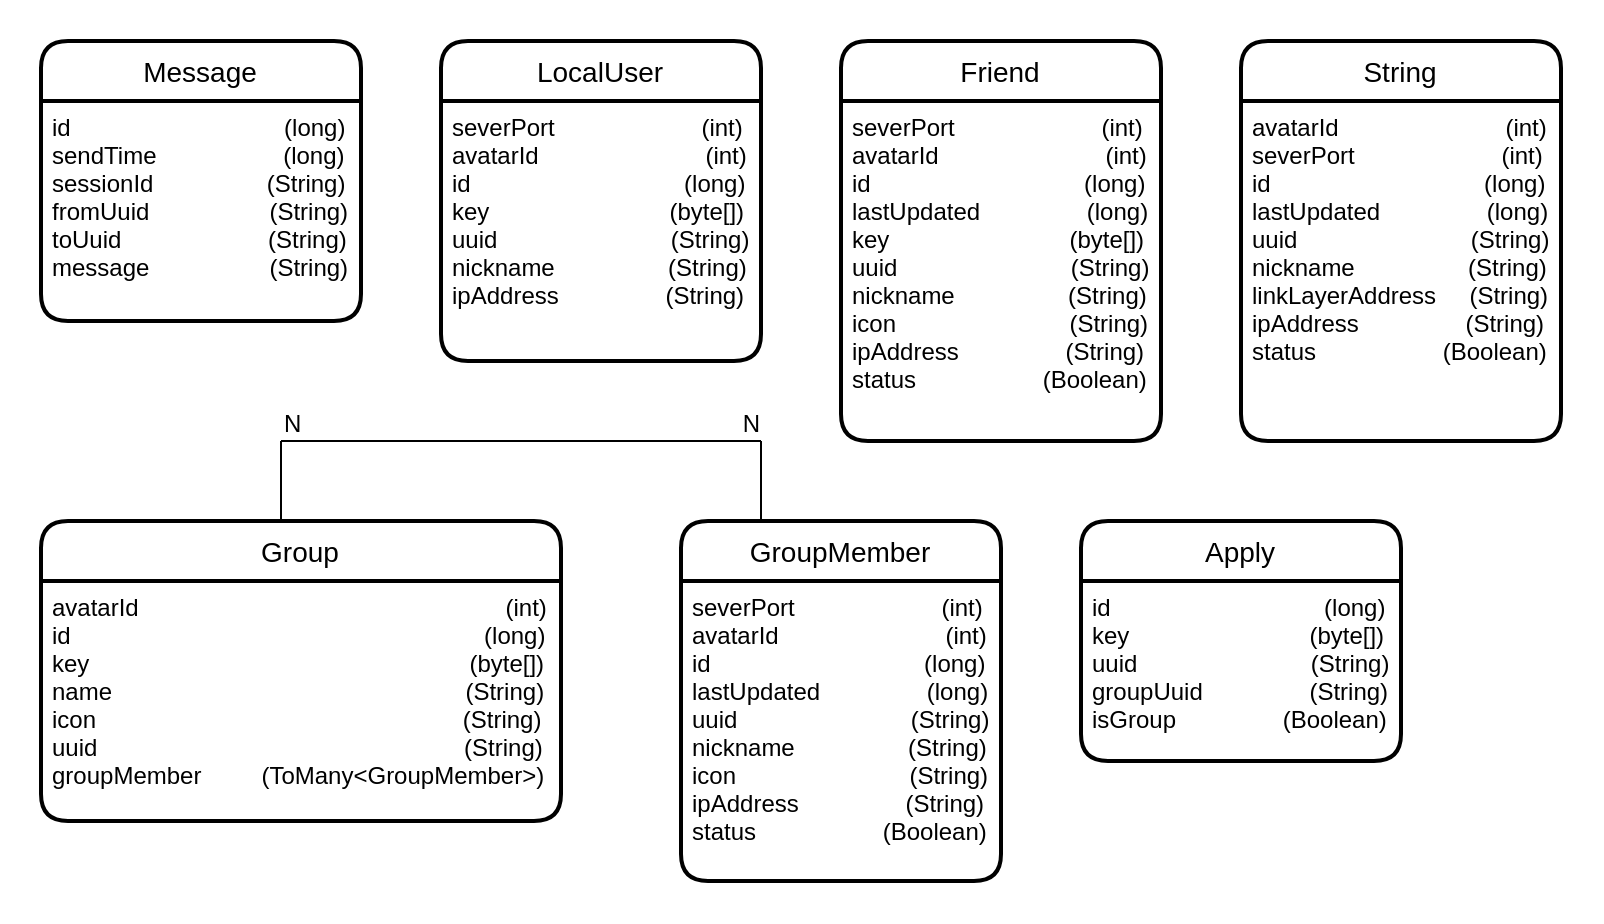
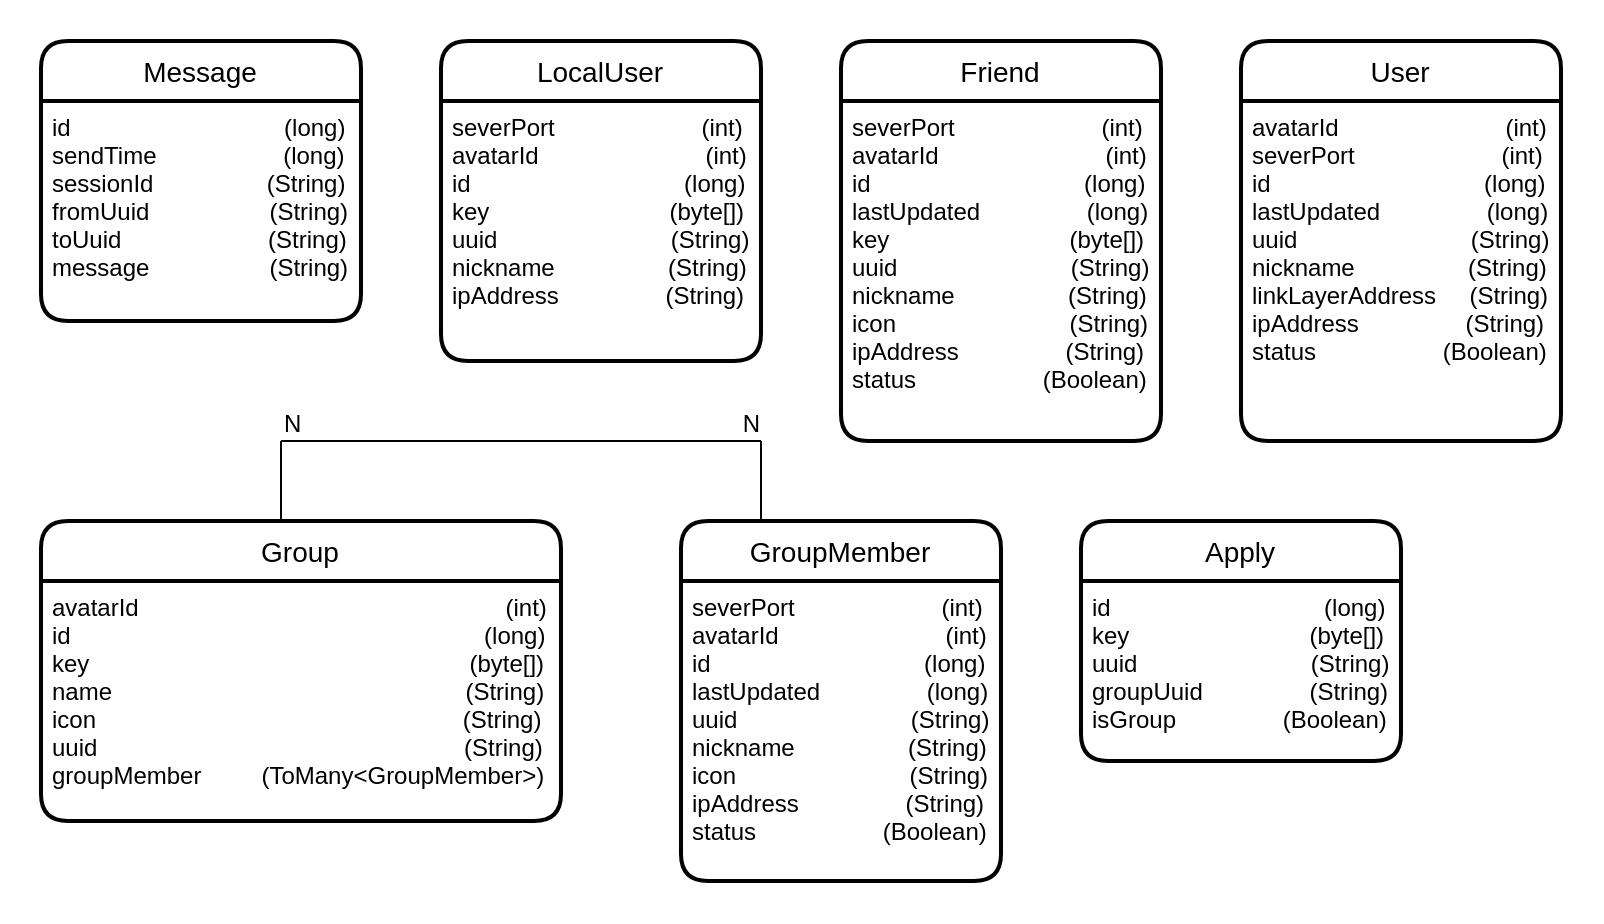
(1400, 73) -> (1400, 73)
